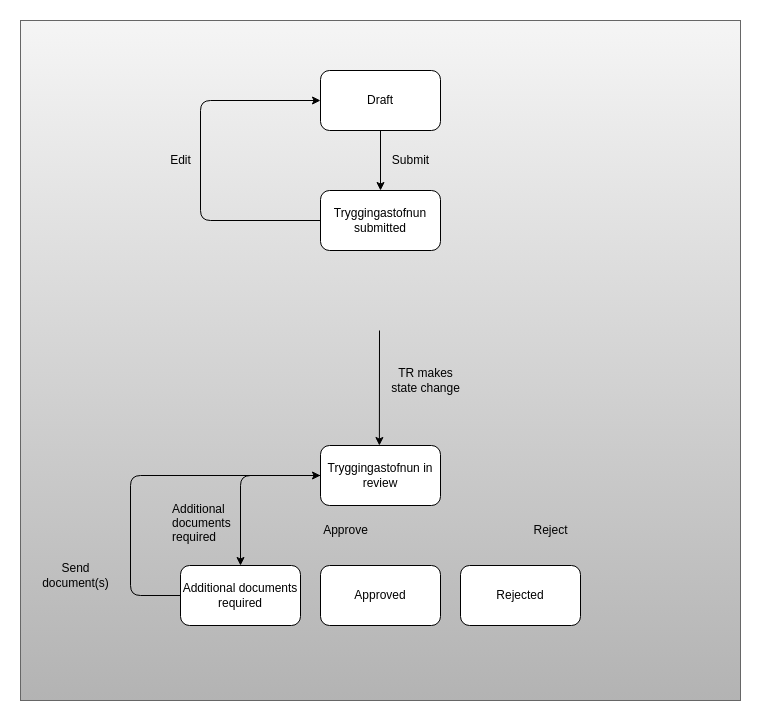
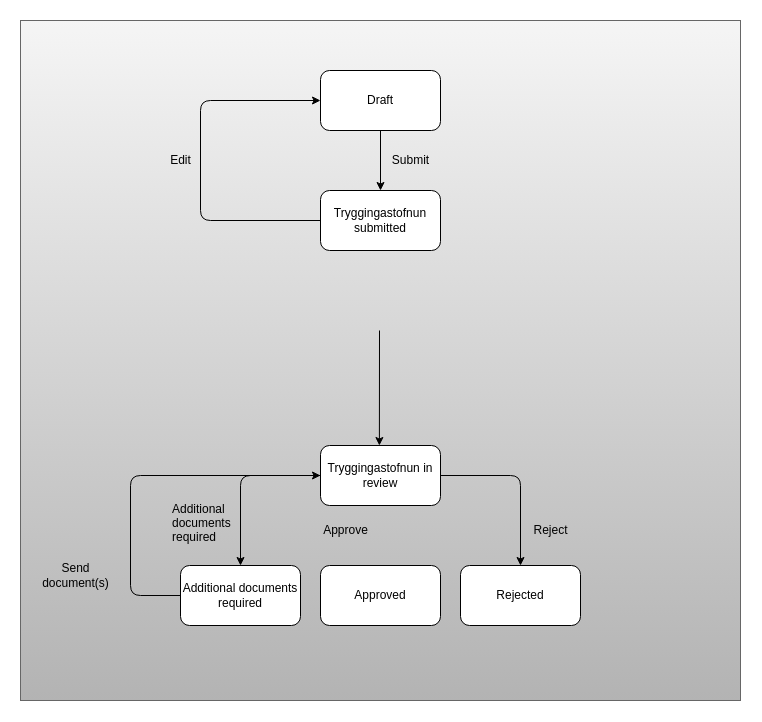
(426, 381) -> none
none -> (519, 479)
